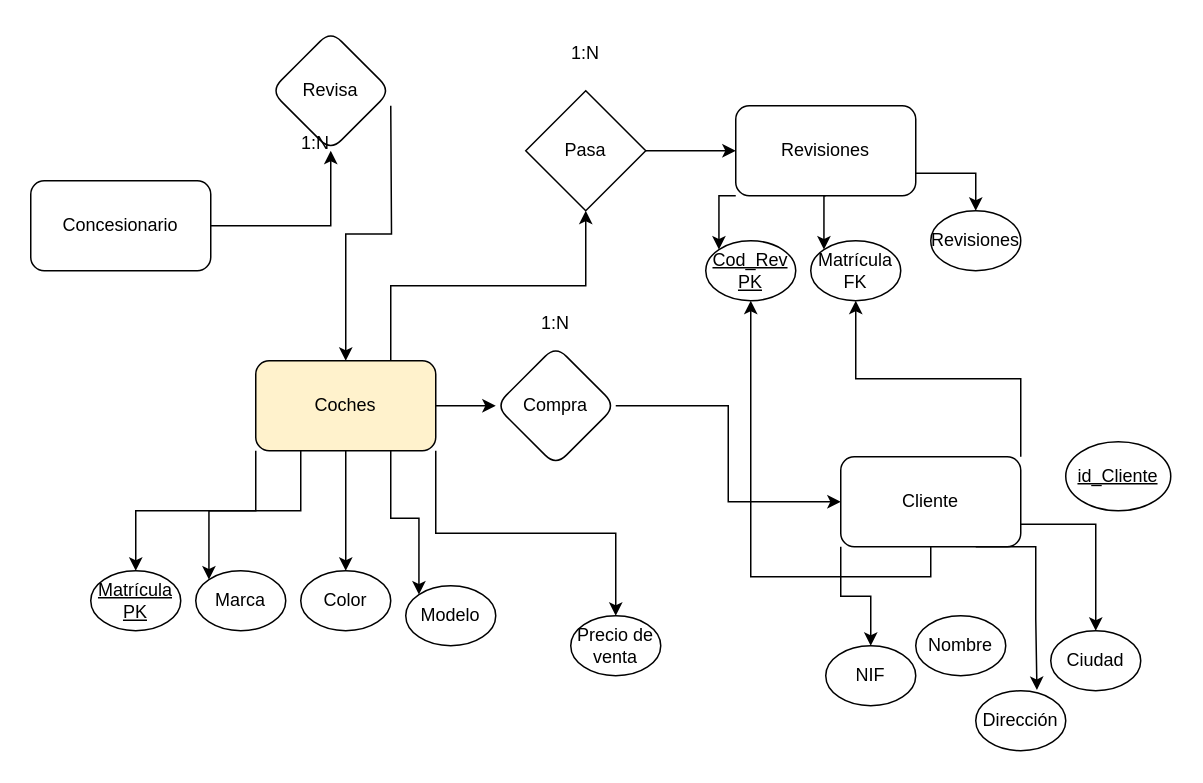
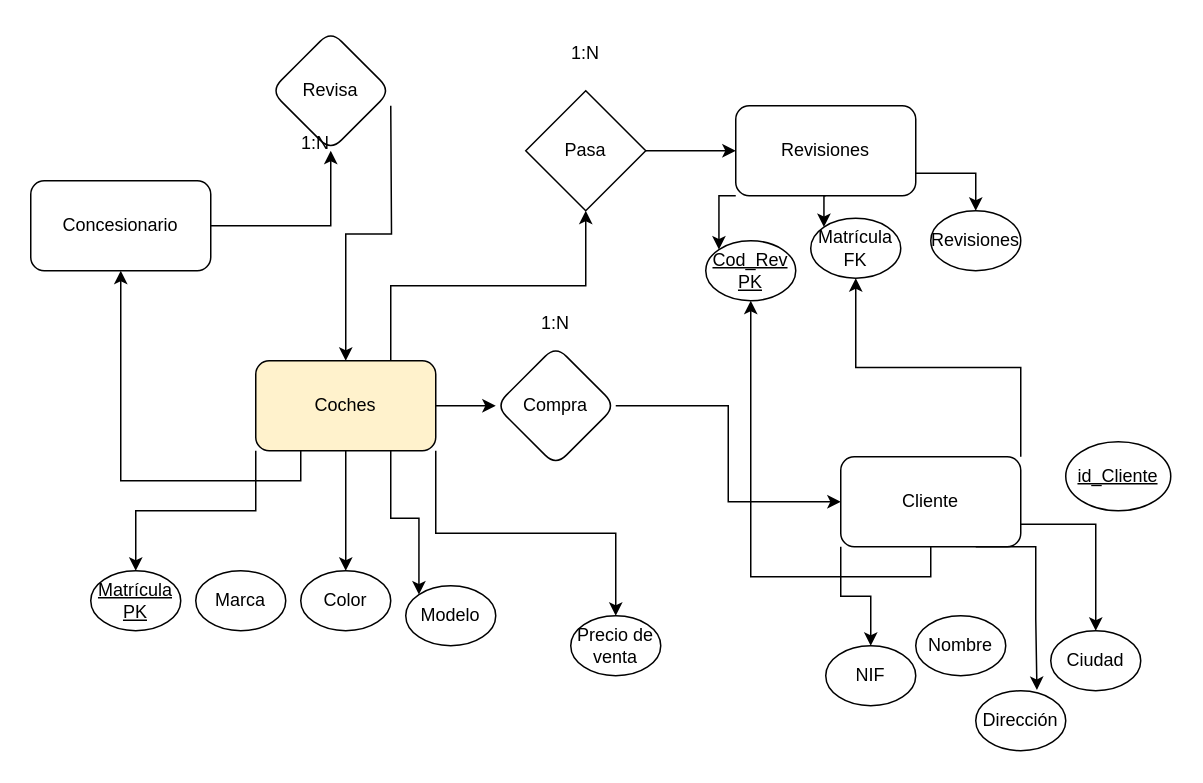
(856, 271) -> (856, 248)
(296, 511) -> (121, 473)
